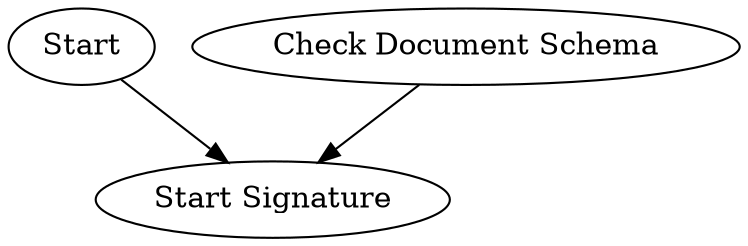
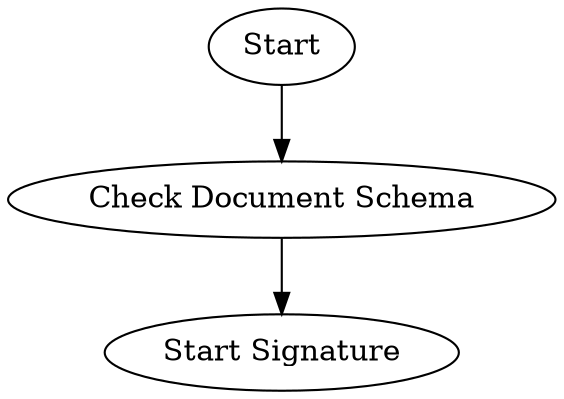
(166, 114) -> (282, 113)
